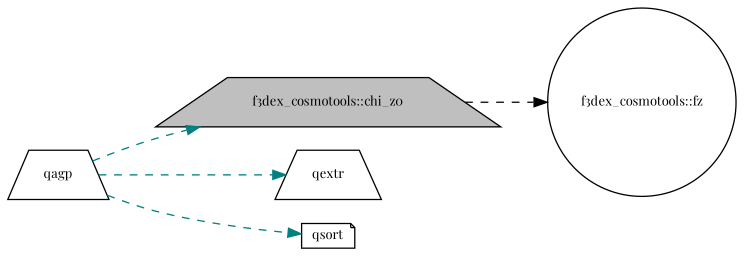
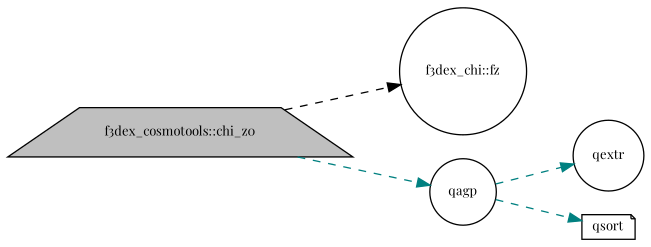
(642, 102) -> (463, 71)
(139, 144) -> (357, 170)
(58, 175) -> (463, 192)
(328, 175) -> (609, 156)
